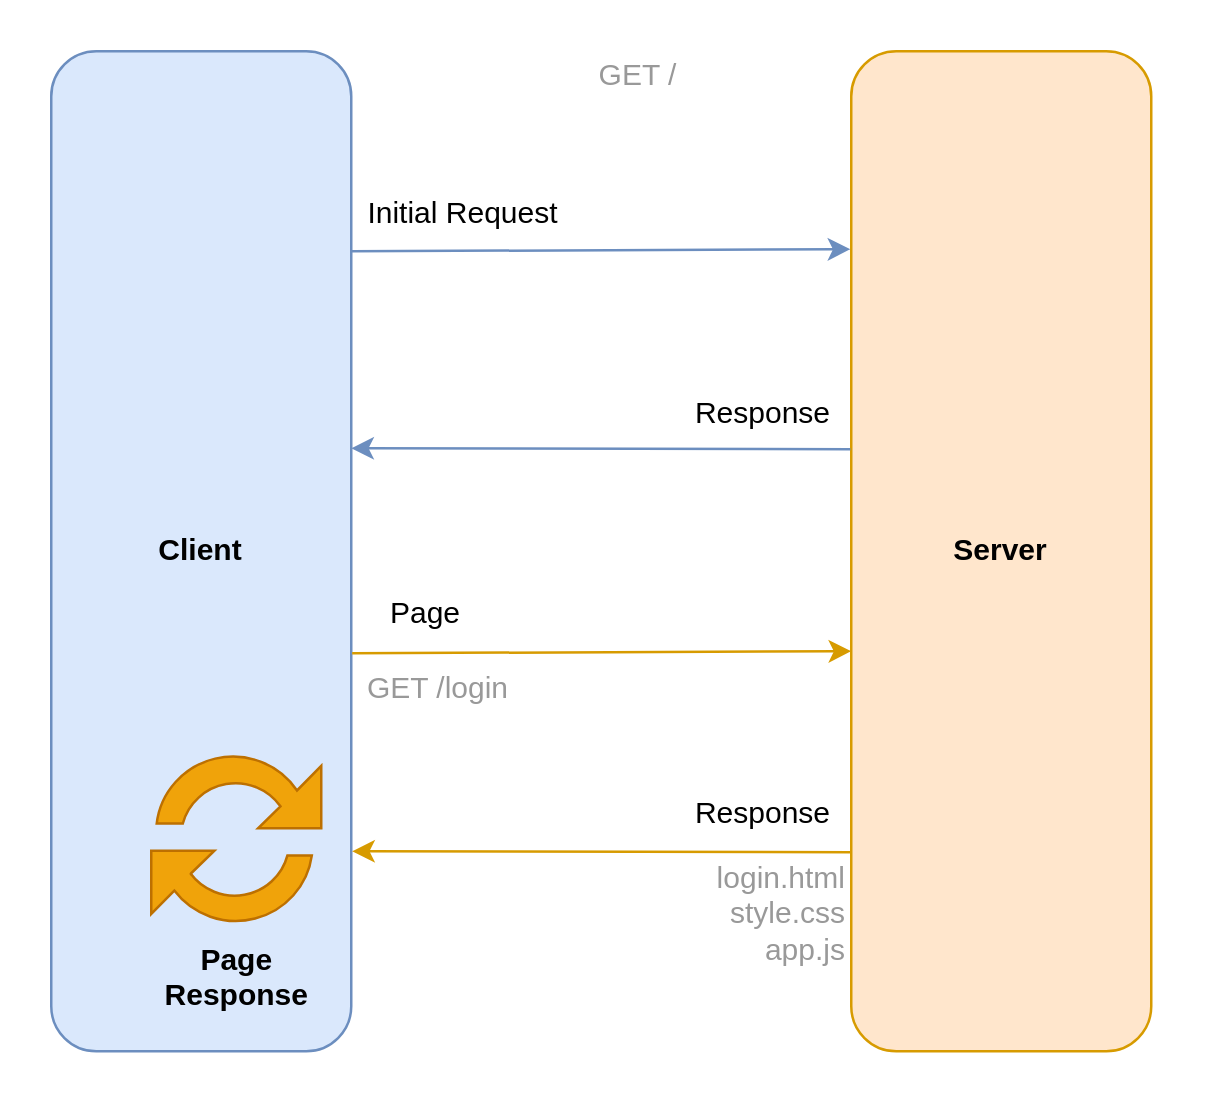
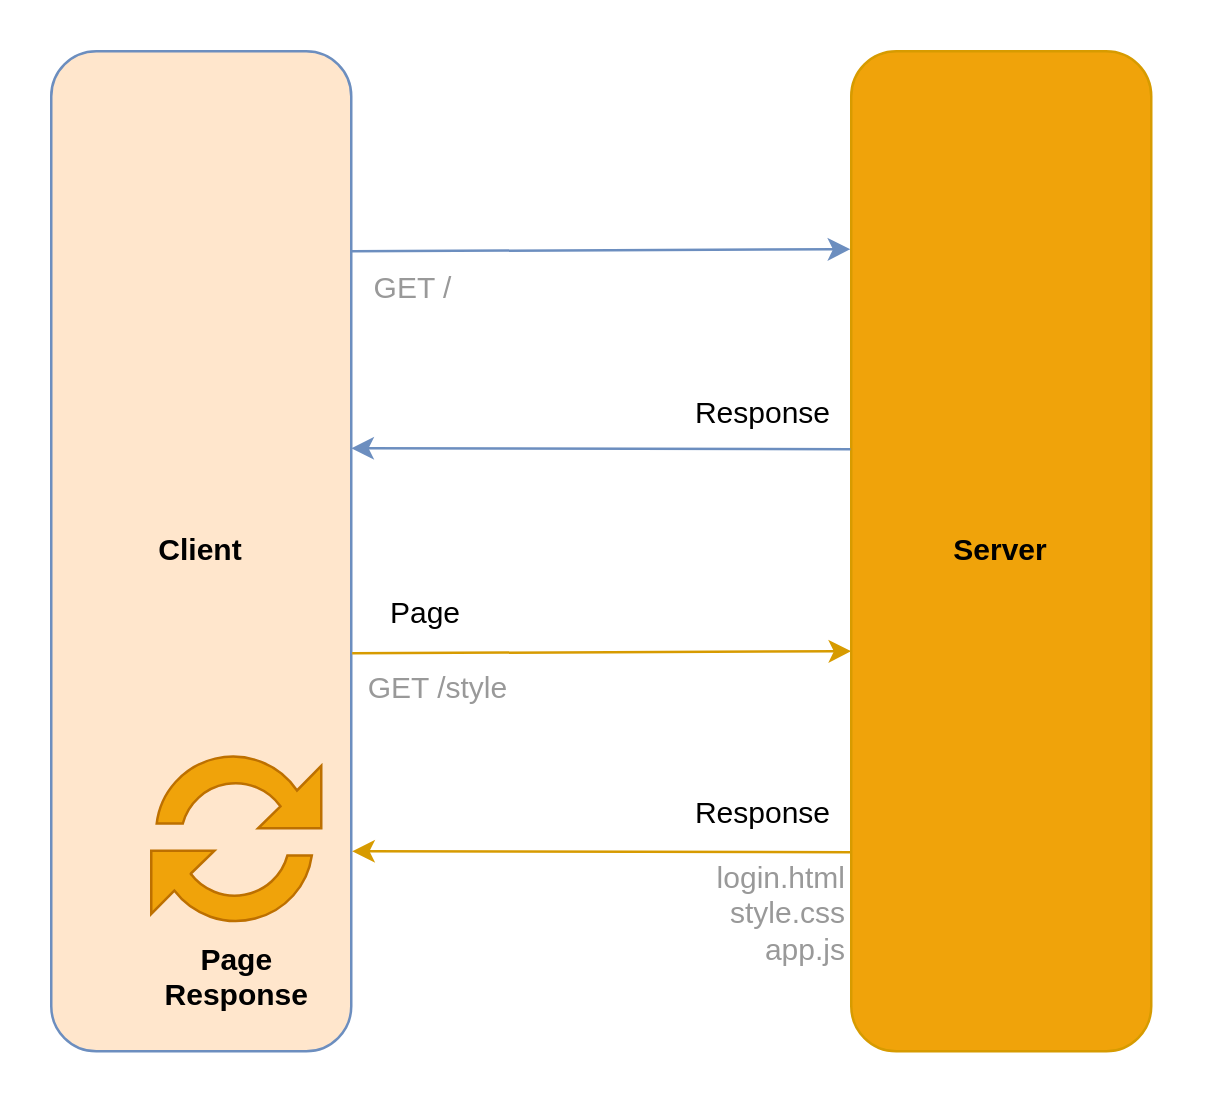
(639, 76) -> (414, 289)
(464, 214) -> none
(201, 551) -> (201, 551)
(1001, 551) -> (1001, 551)
(439, 689) -> (439, 689)
